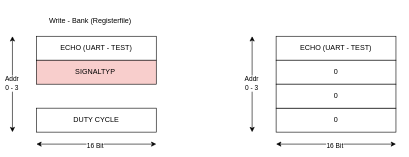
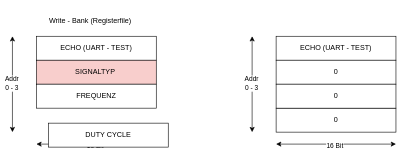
none -> (96, 96)
(96, 120) -> (108, 135)
